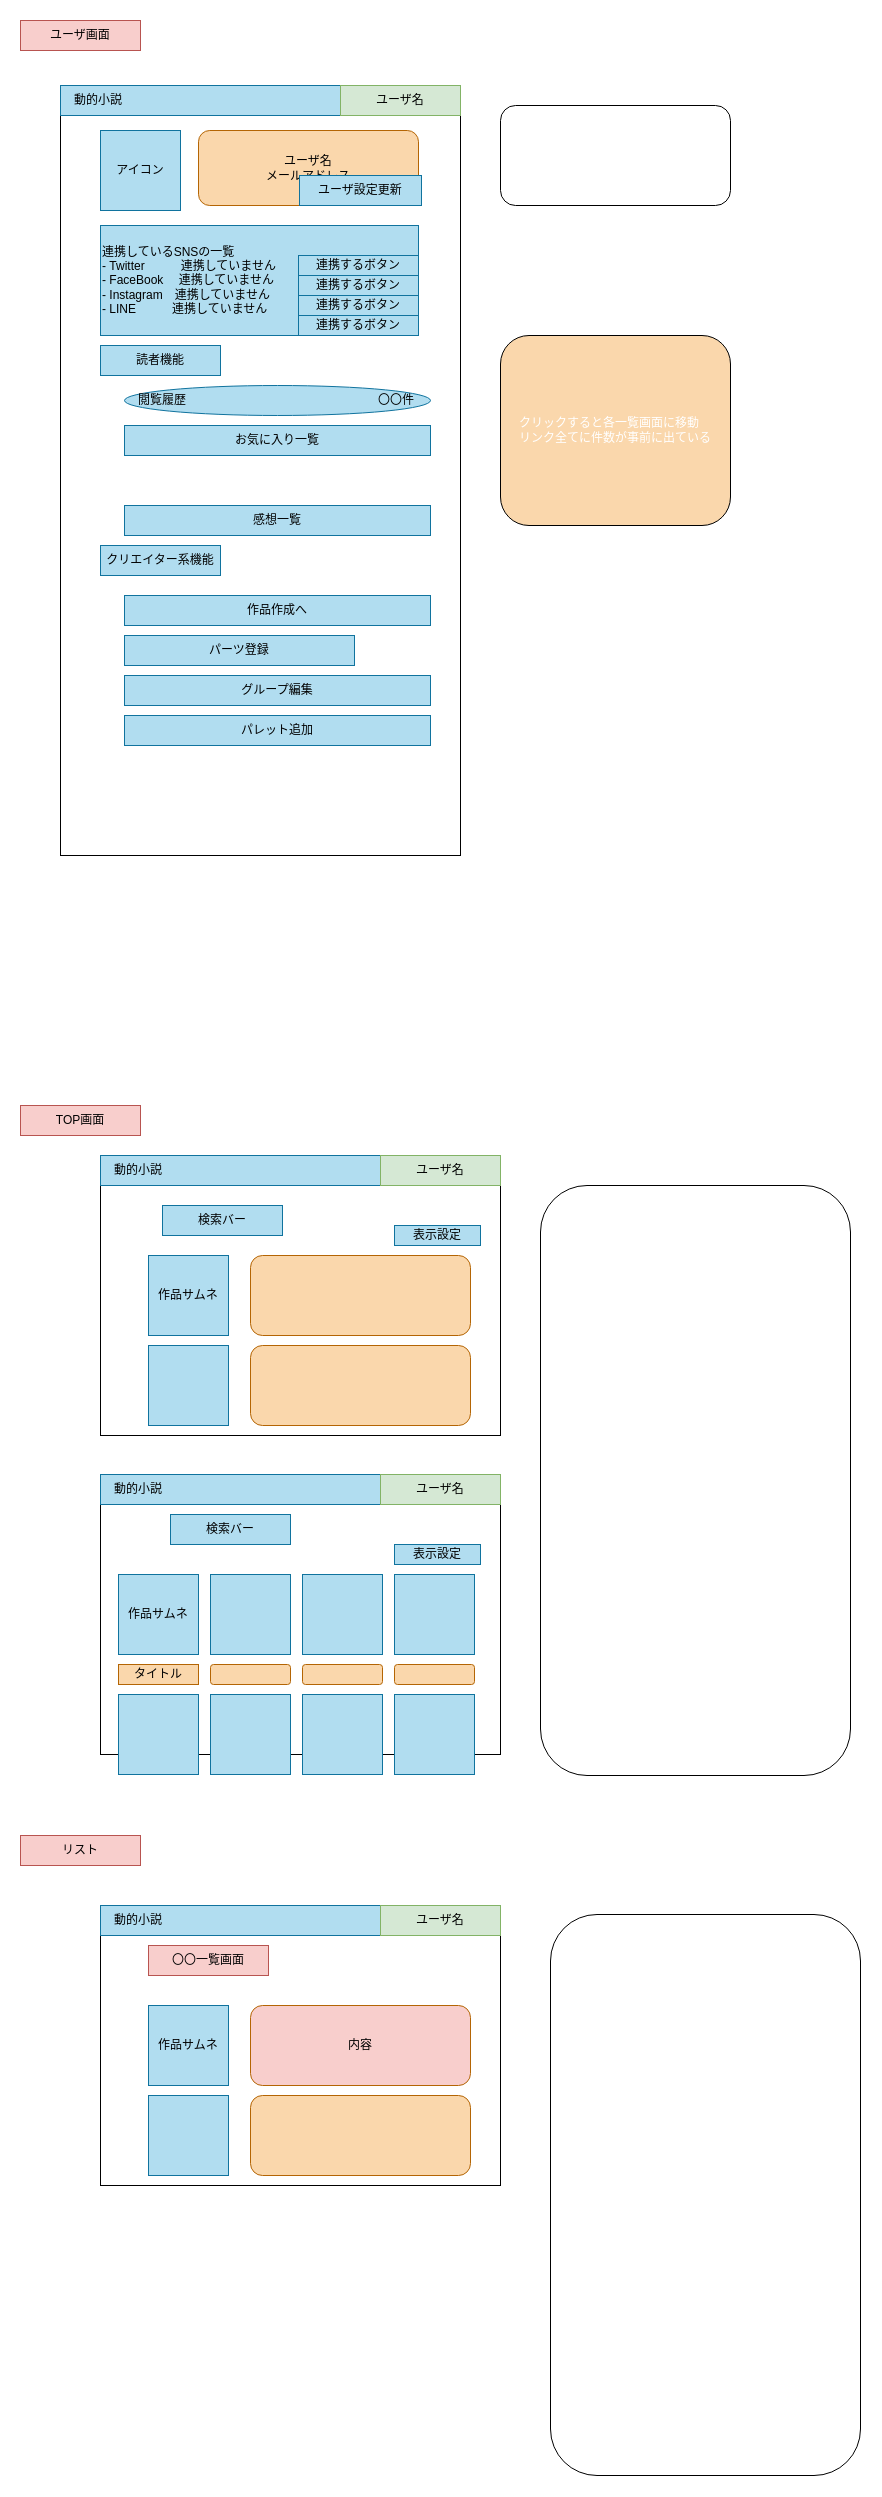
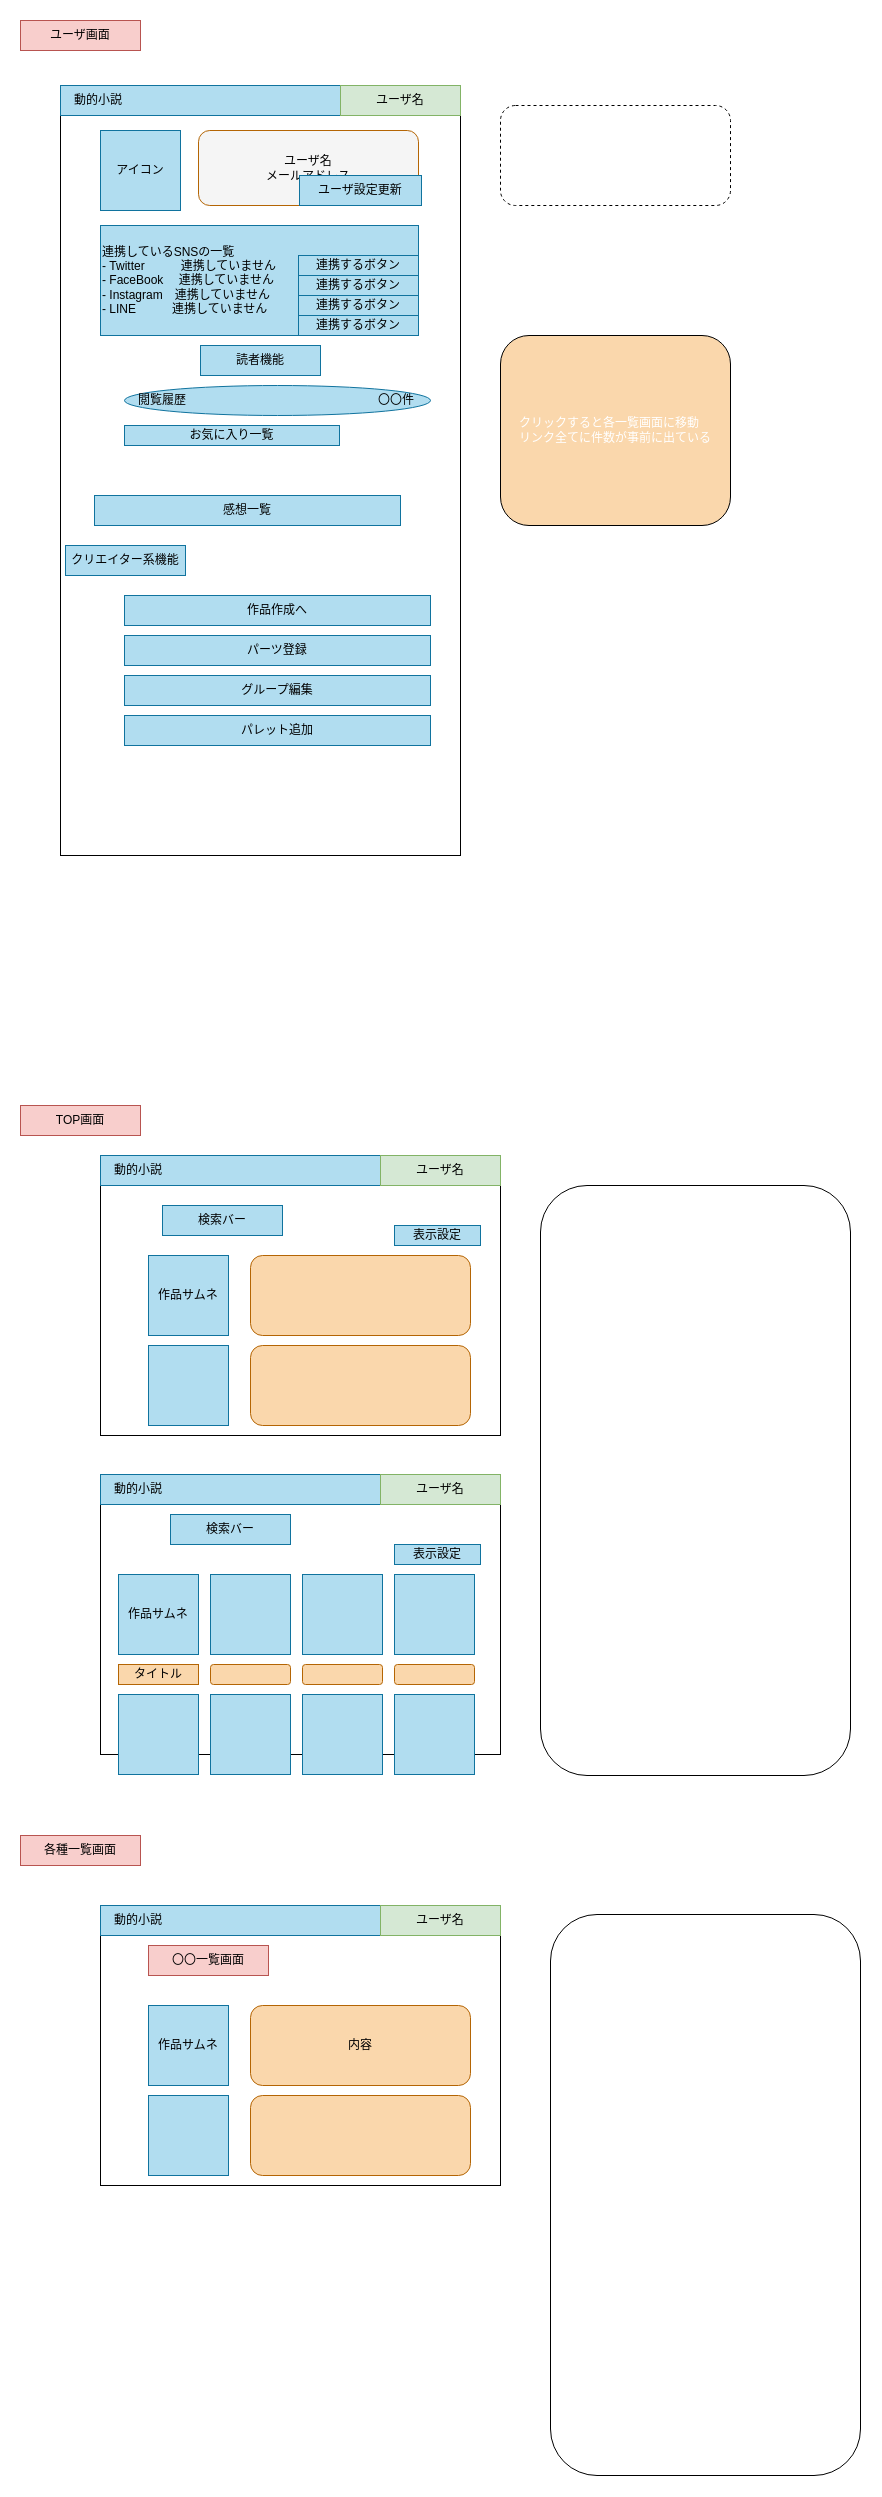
(616, 156) -> (616, 156)
(309, 168) -> (309, 168)
(161, 361) -> (261, 361)
(278, 441) -> (232, 436)
(278, 521) -> (248, 511)
(161, 561) -> (126, 561)
(240, 651) -> (278, 651)
(81, 1851) -> (81, 1851)
(361, 2046) -> (361, 2046)
